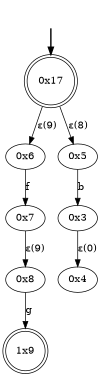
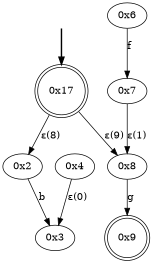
(37, 122) -> (96, 131)
(78, 157) -> (23, 167)
(78, 245) -> (66, 199)
(35, 249) -> (137, 136)
(25, 351) -> (127, 238)
